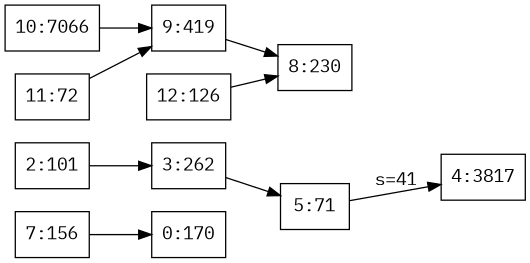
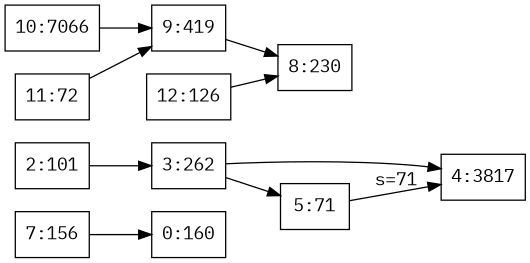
none -> (327, 162)
(397, 180) -> (397, 180)
(189, 235) -> (189, 235)
